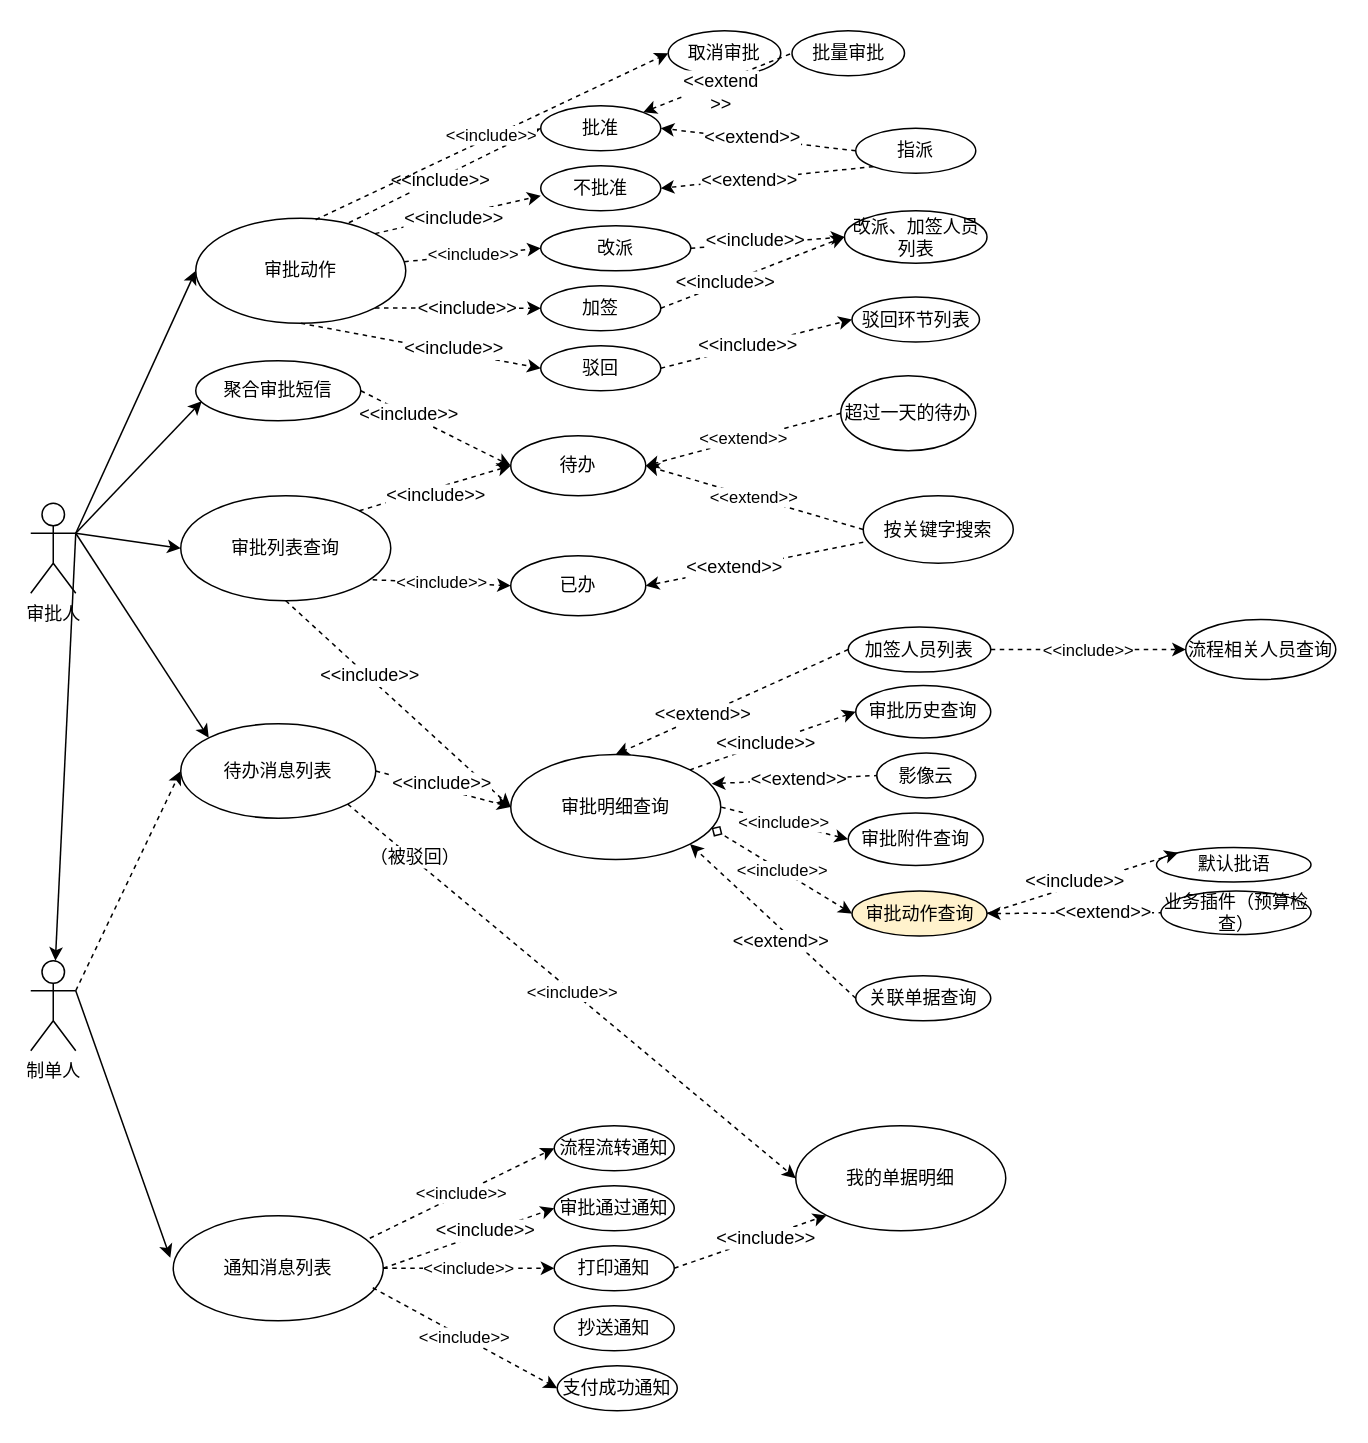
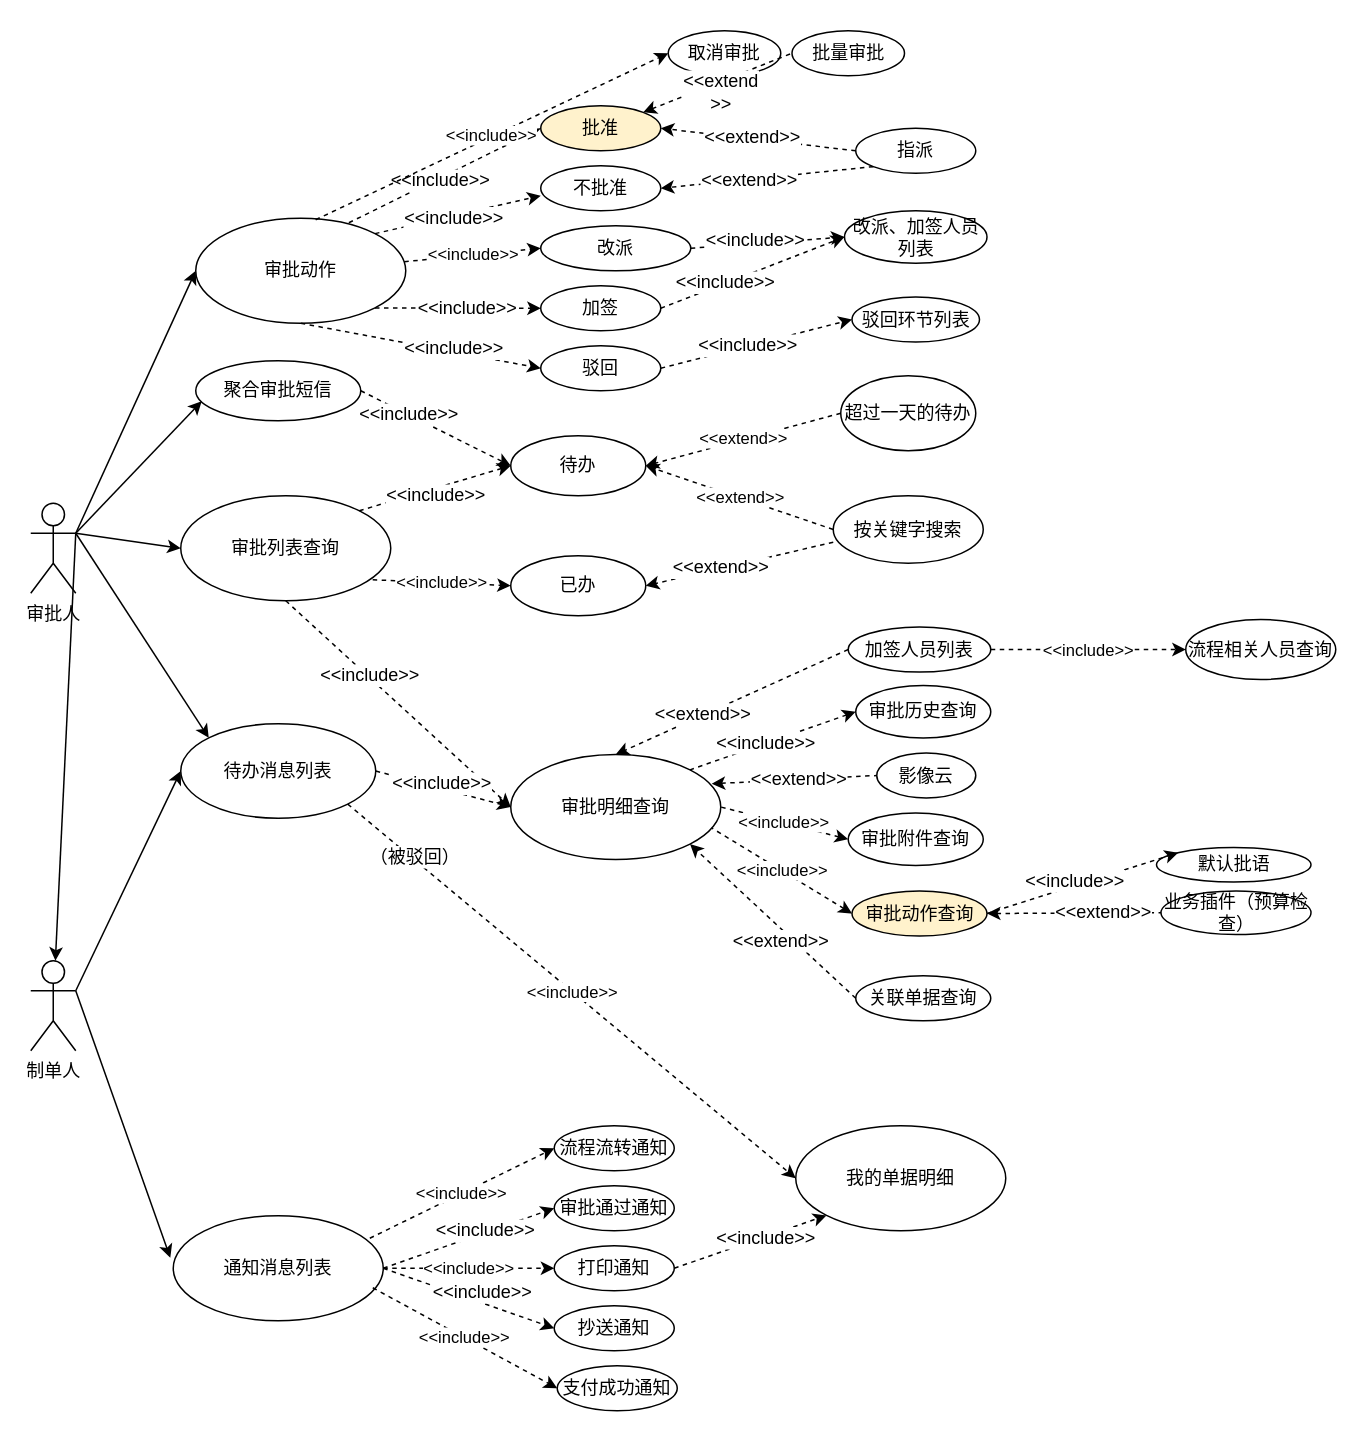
(601, 128) -> (601, 128)
(938, 530) -> (908, 530)
(722, 835) -> (718, 832)
(127, 884) -> (127, 884)
none -> (431, 1285)
